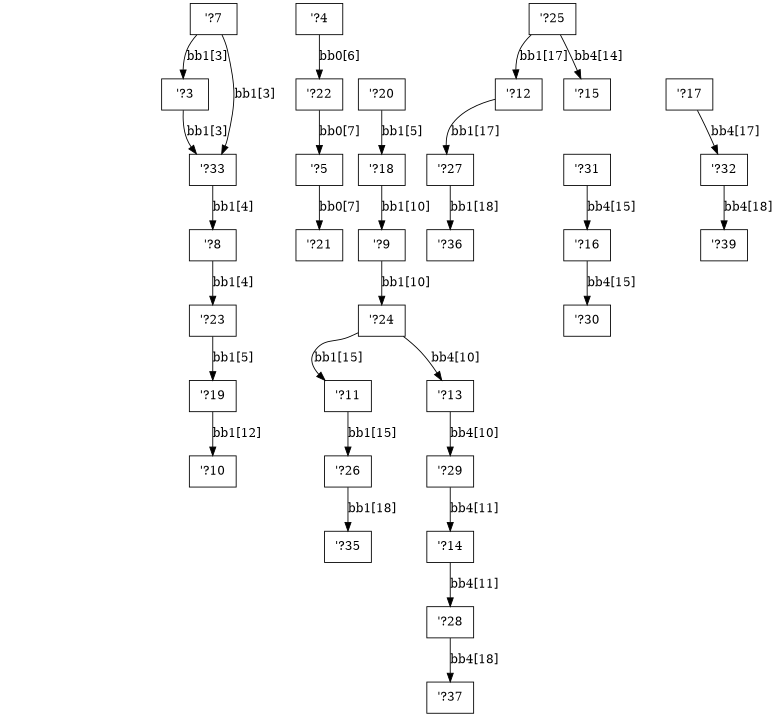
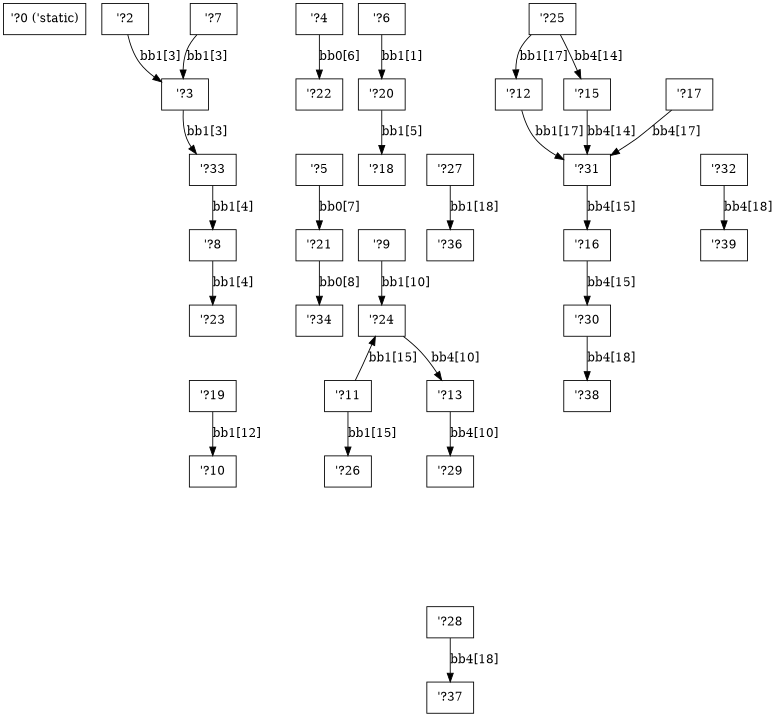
none -> (45, 19)
none -> (125, 19)
none -> (382, 19)
(234, 90) -> none
(462, 114) -> (534, 137)
(319, 128) -> none
none -> (587, 128)
(706, 128) -> (646, 131)
(382, 203) -> none
none -> (319, 321)
(323, 344) -> (364, 363)
(213, 354) -> none
none -> (587, 396)
(348, 547) -> none
(450, 547) -> none
